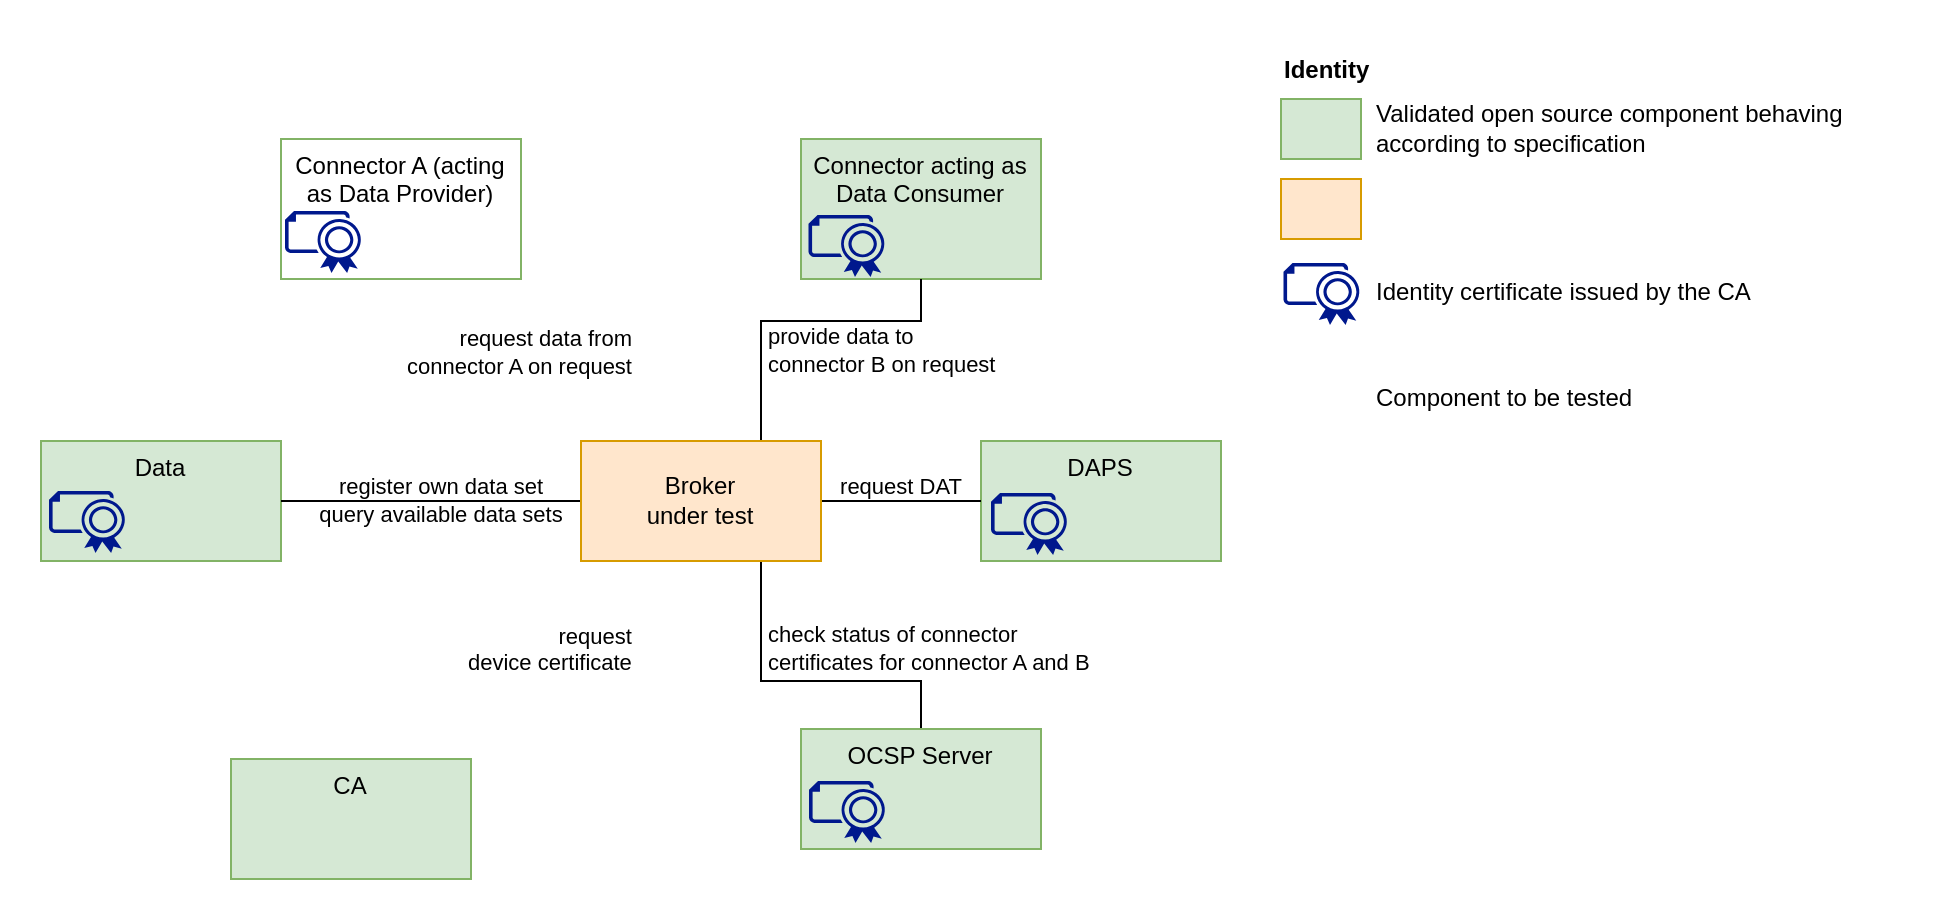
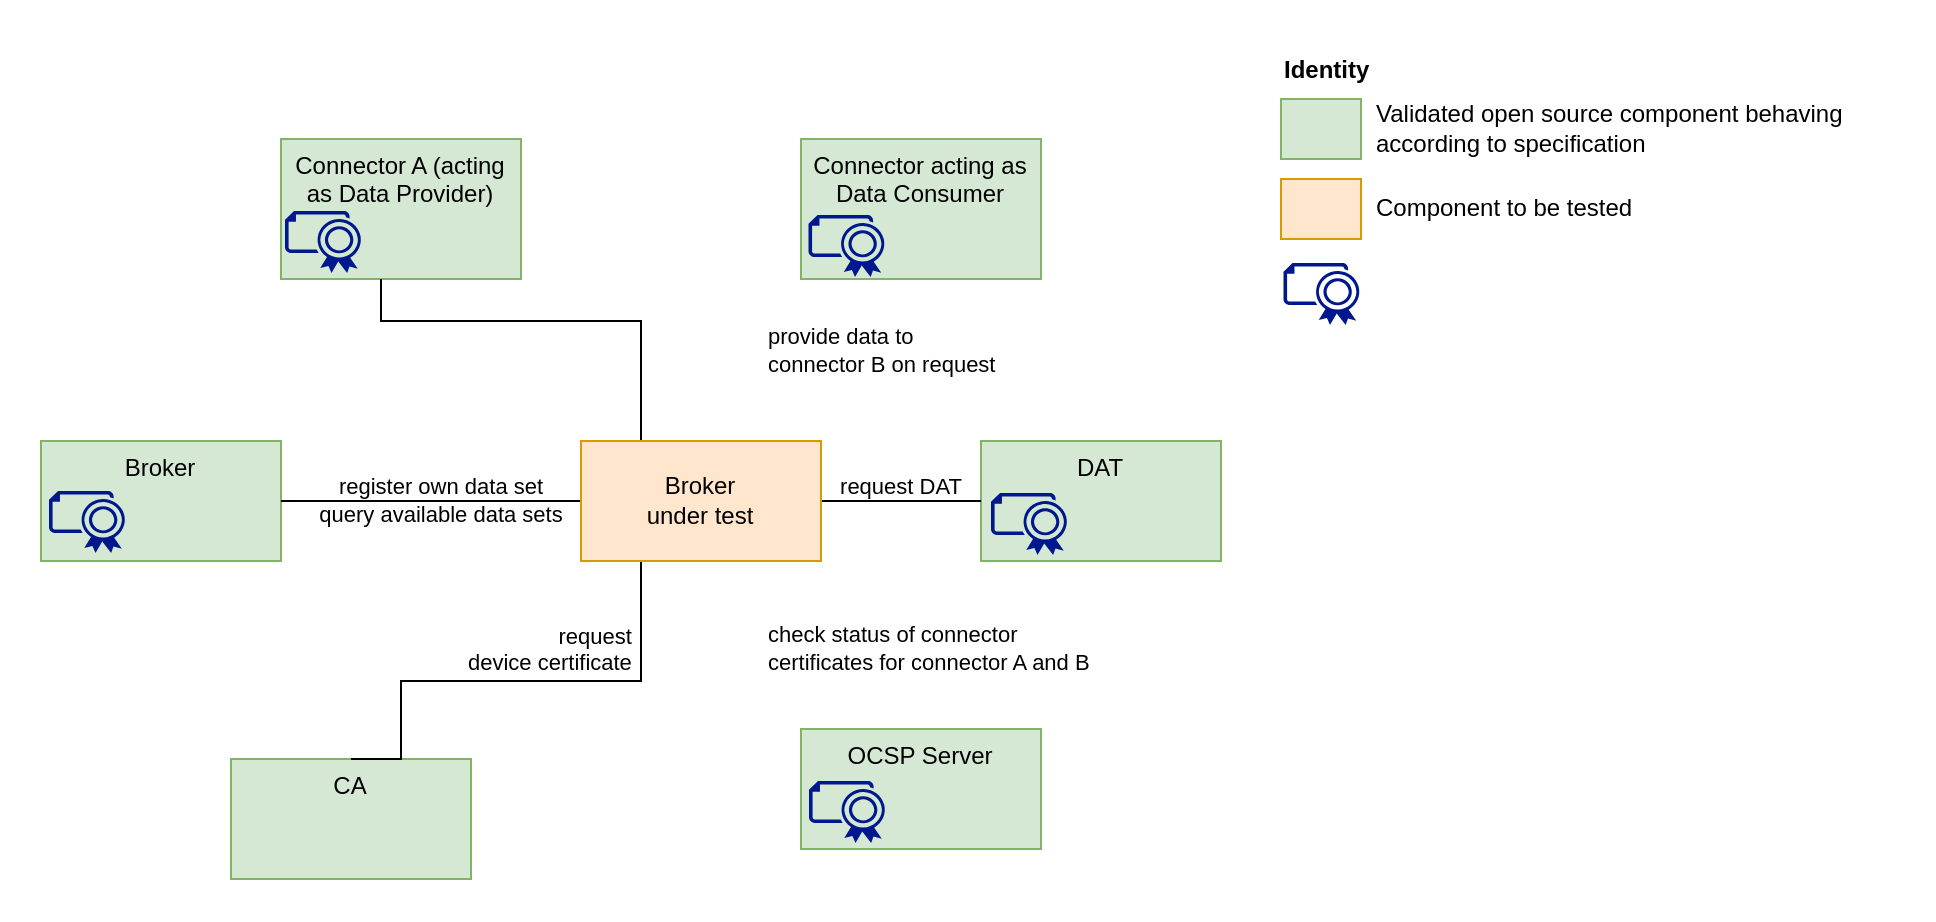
(401, 209) -> (401, 209)
(1633, 293) -> none
none -> (550, 321)
(802, 321) -> none
(497, 351) -> none
(1633, 399) -> (1633, 209)
(161, 469) -> (161, 469)
(1101, 469) -> (1101, 469)
none -> (517, 681)
(805, 681) -> none
